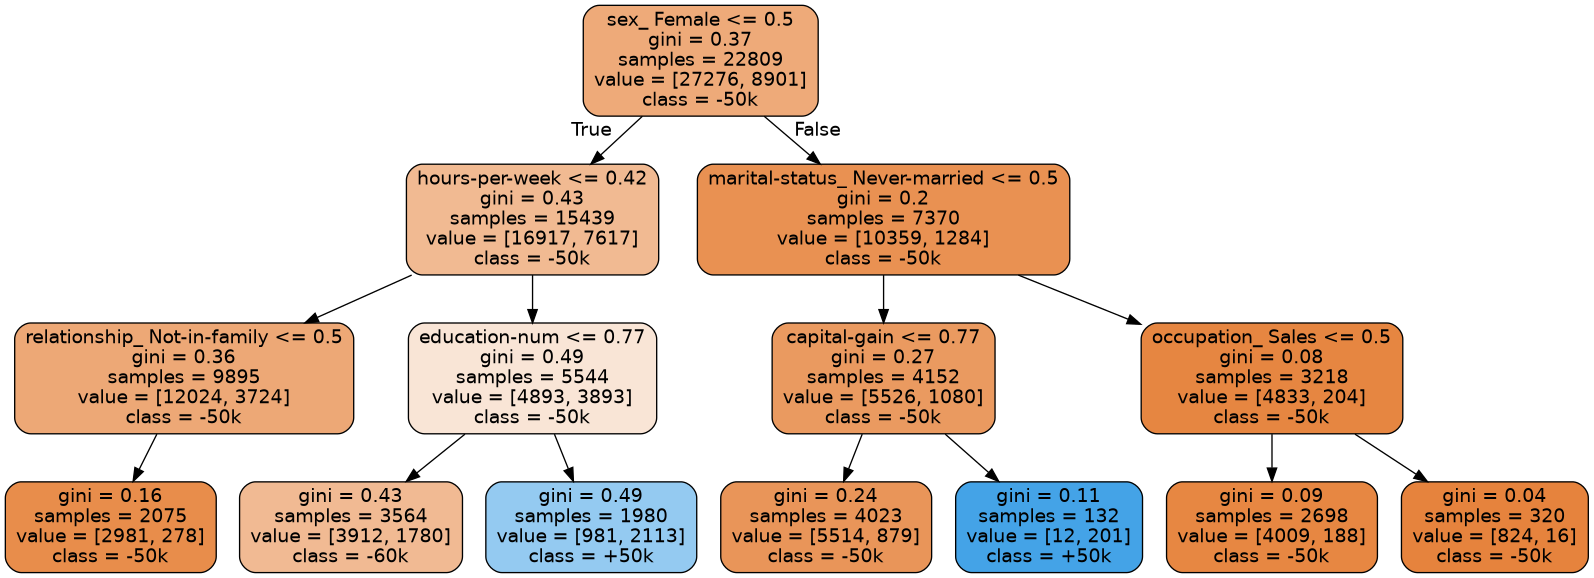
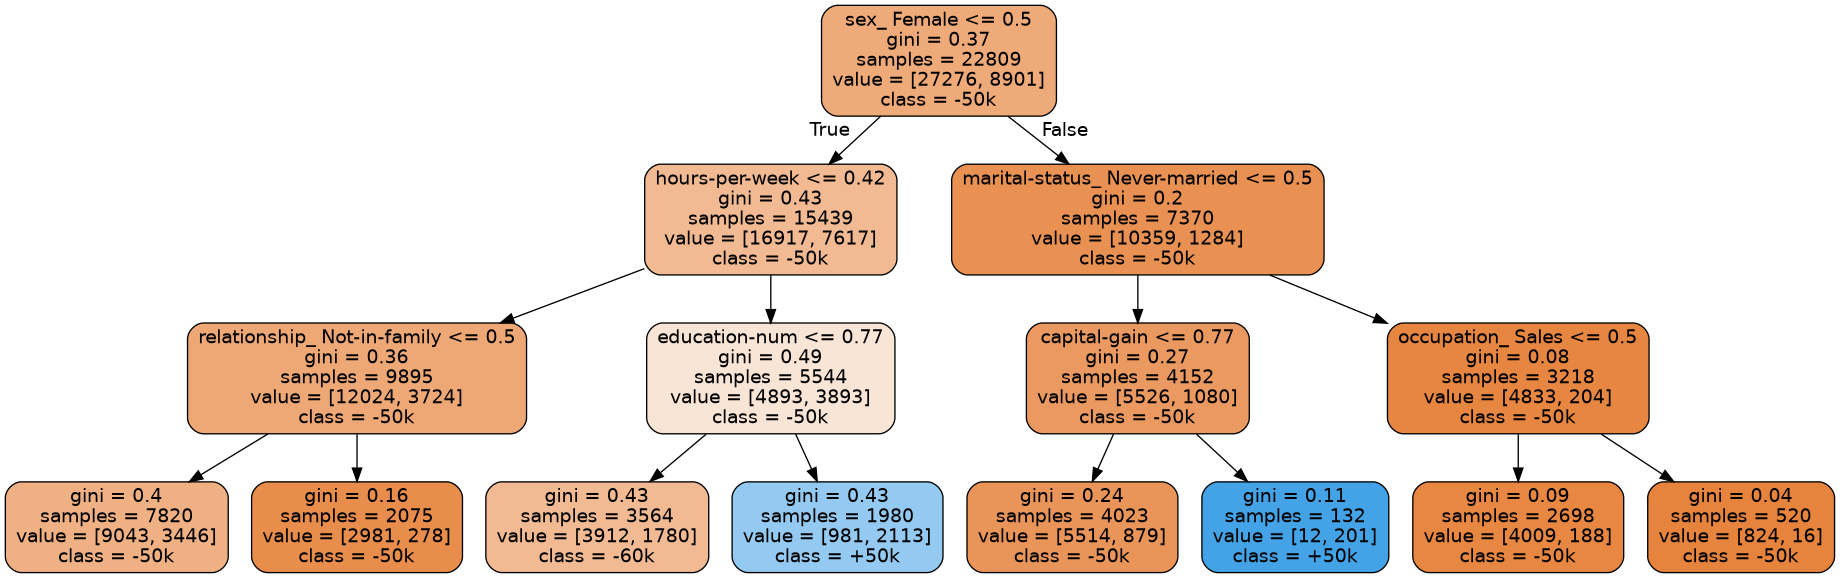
none -> (117, 527)
(591, 527) -> (838, 527)
(1495, 527) -> (1741, 527)
